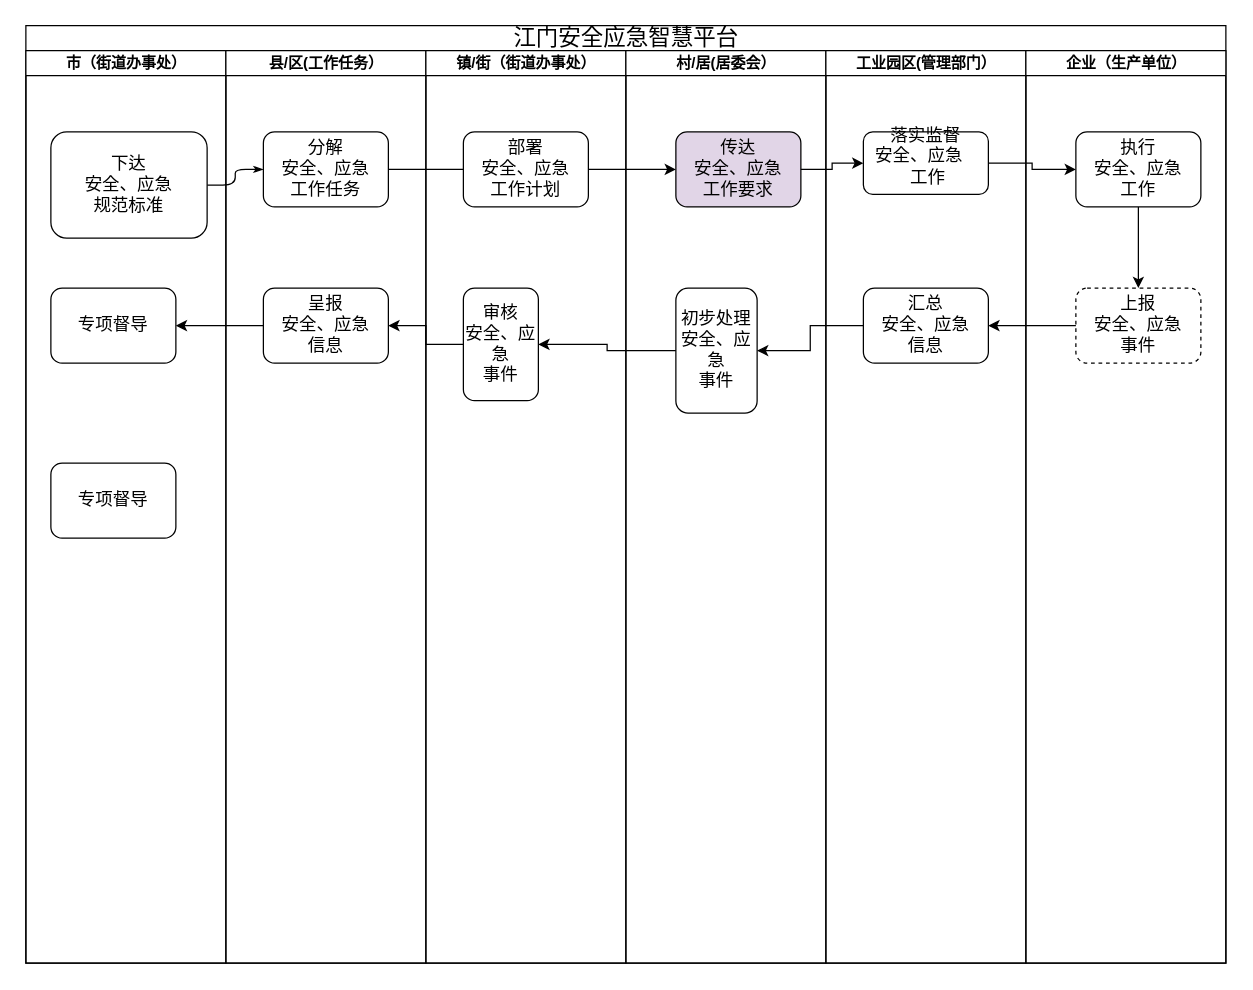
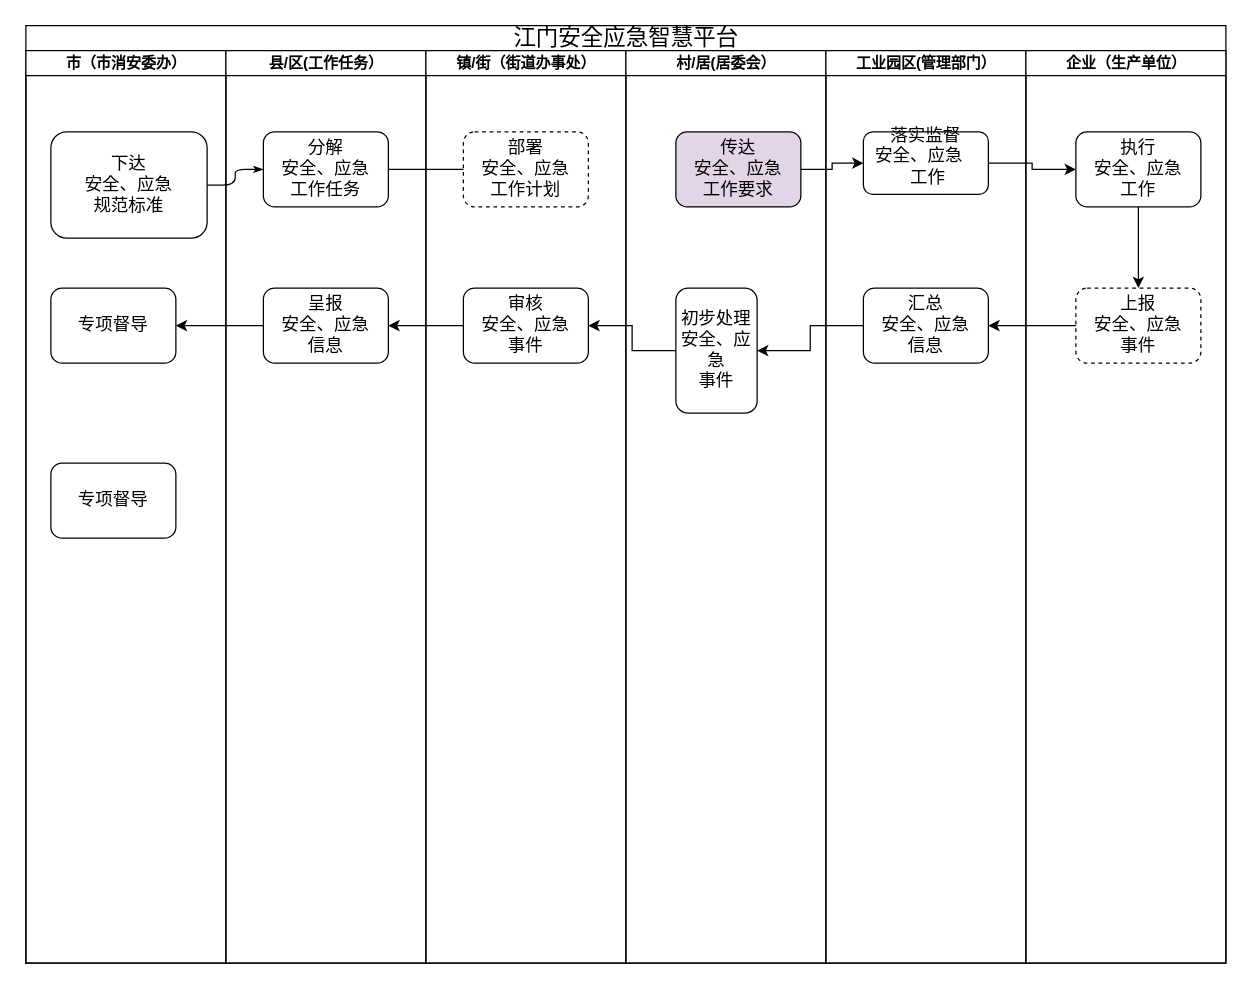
(126, 63) -> (126, 63)
(526, 169) -> (526, 169)
(628, 169) -> none
(501, 344) -> (526, 326)
